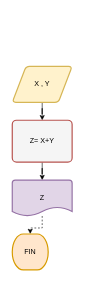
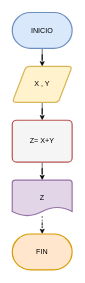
none -> (42, 30)
none -> (42, 59)
(30, 252) -> (42, 252)
